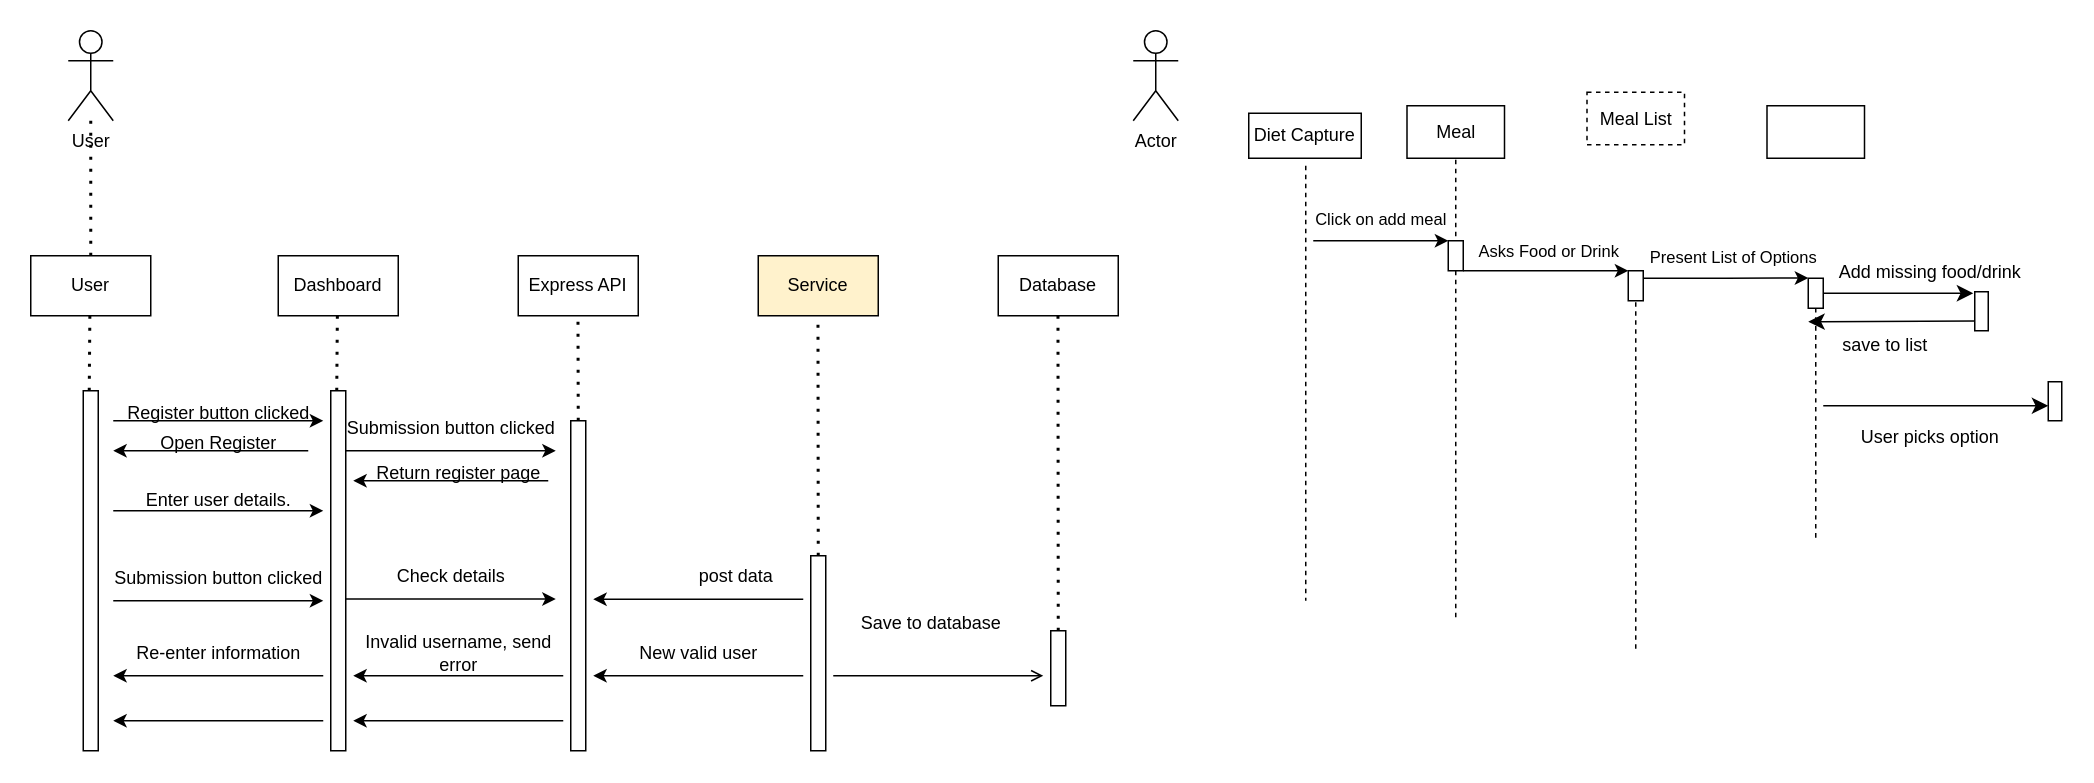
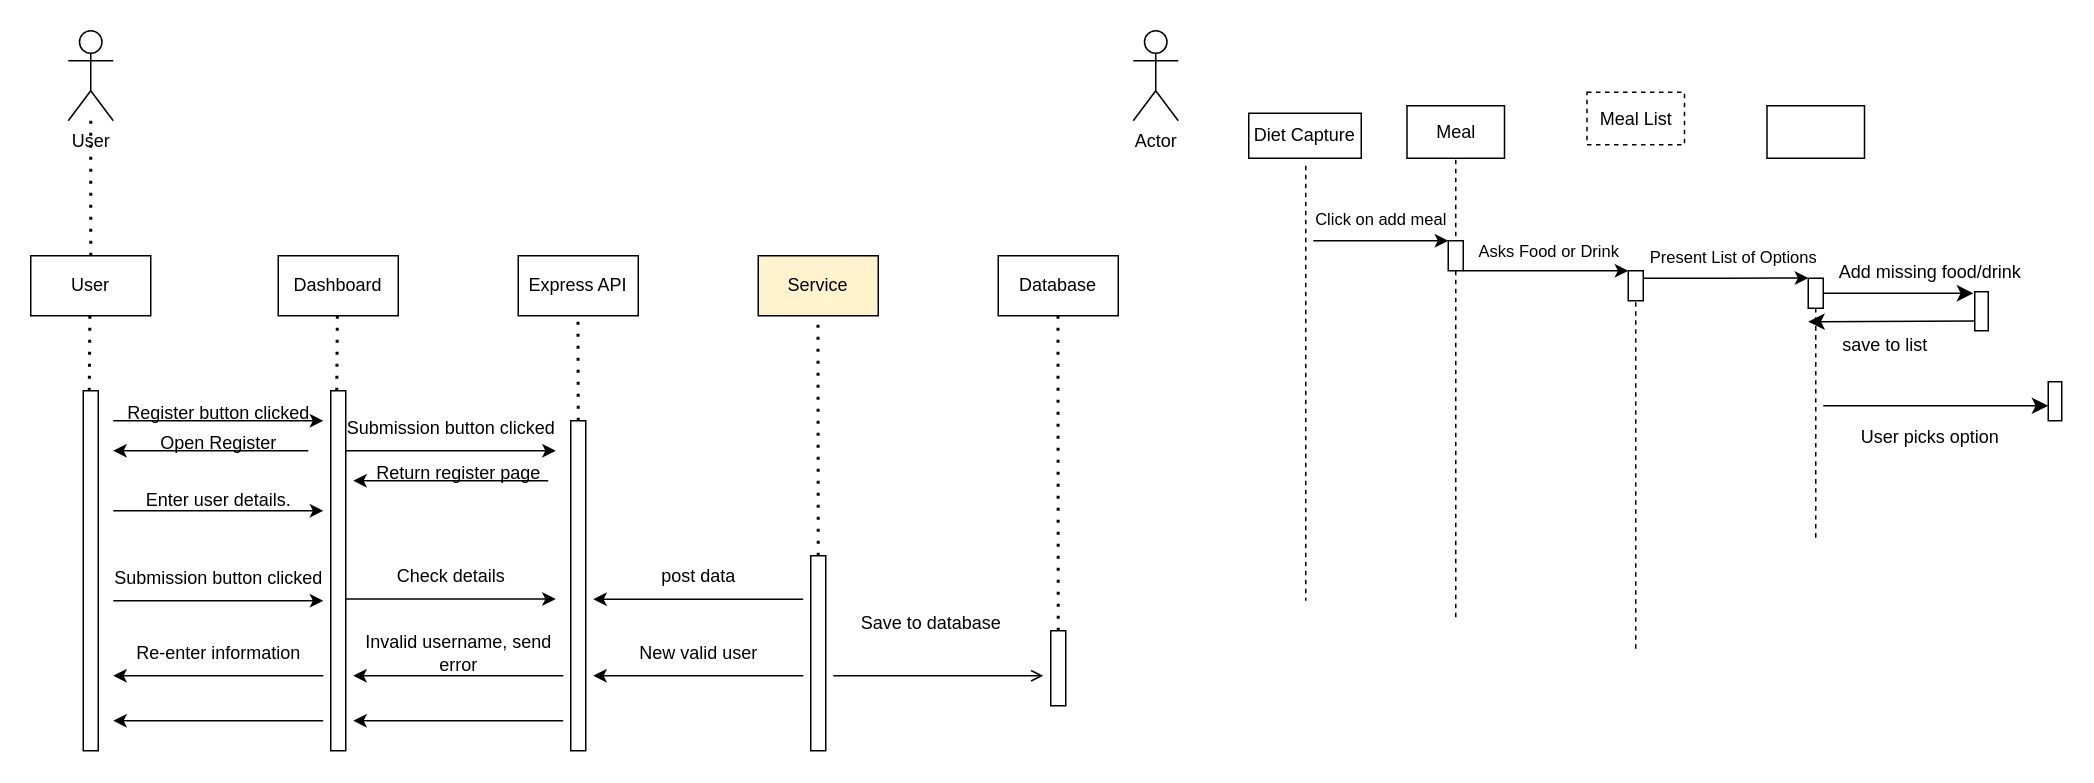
(736, 577) -> (698, 577)
